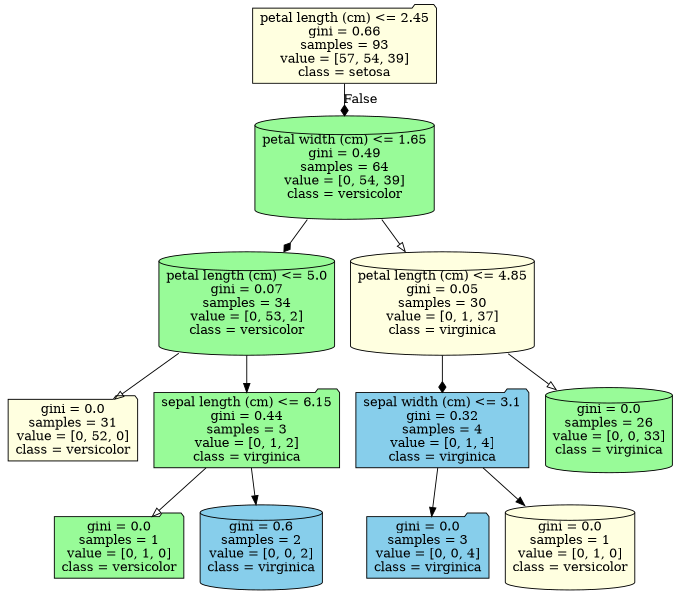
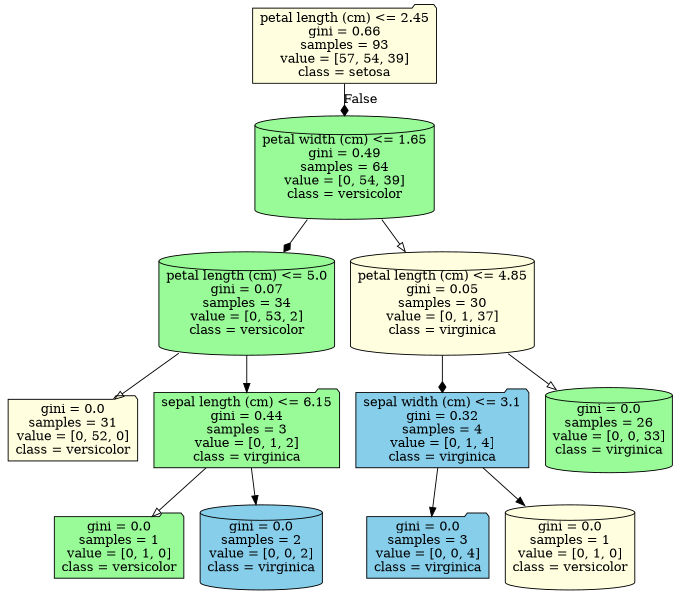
(261, 547) -> (261, 547)
